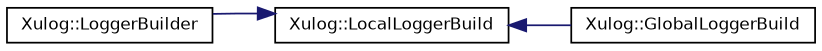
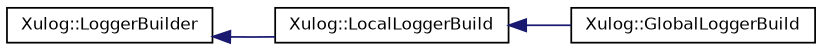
(235, 14) -> (253, 37)
